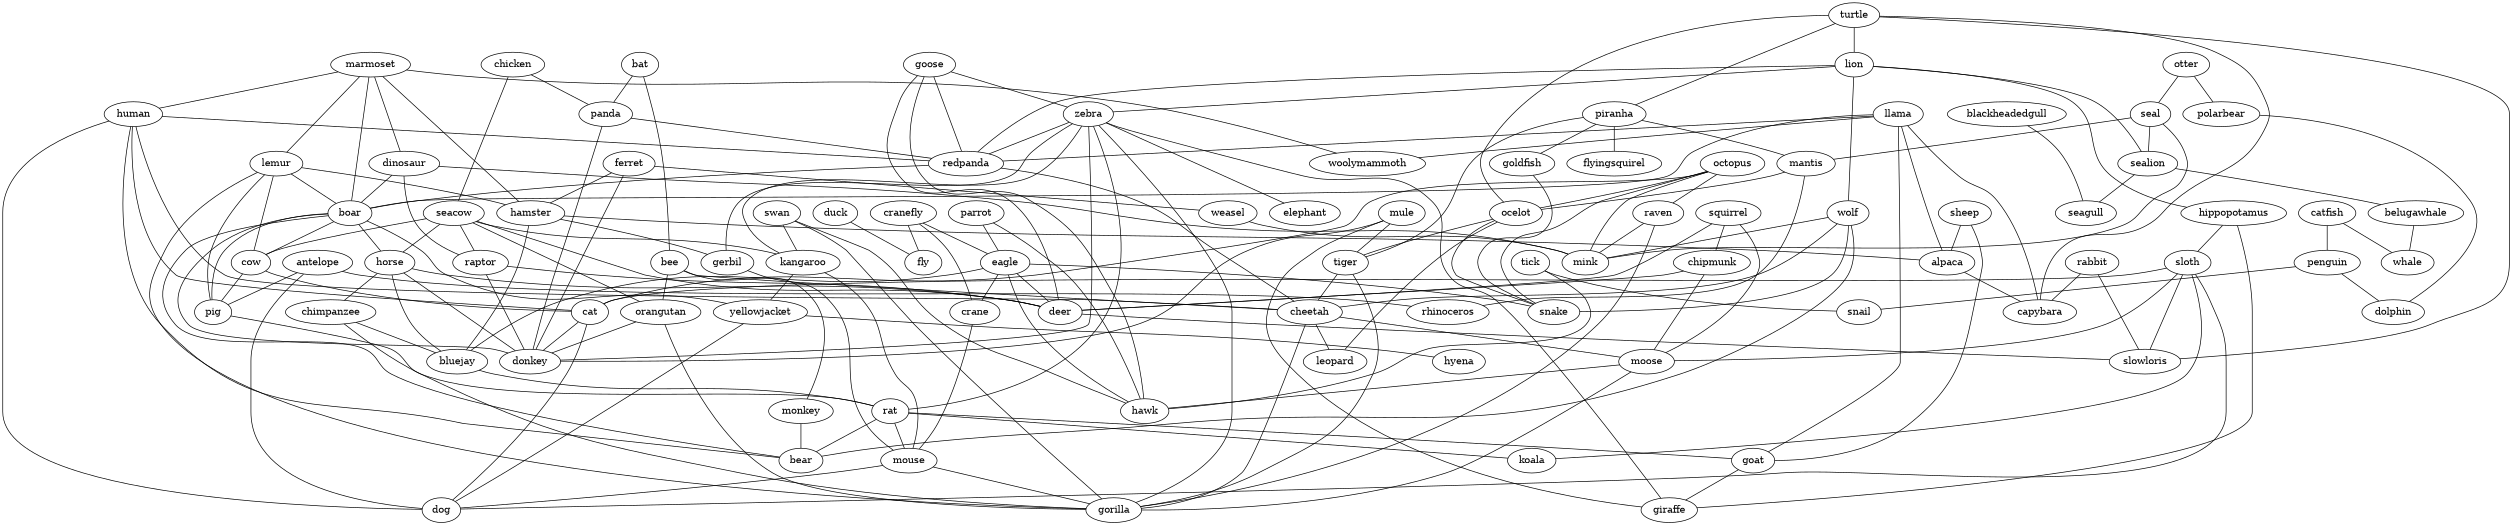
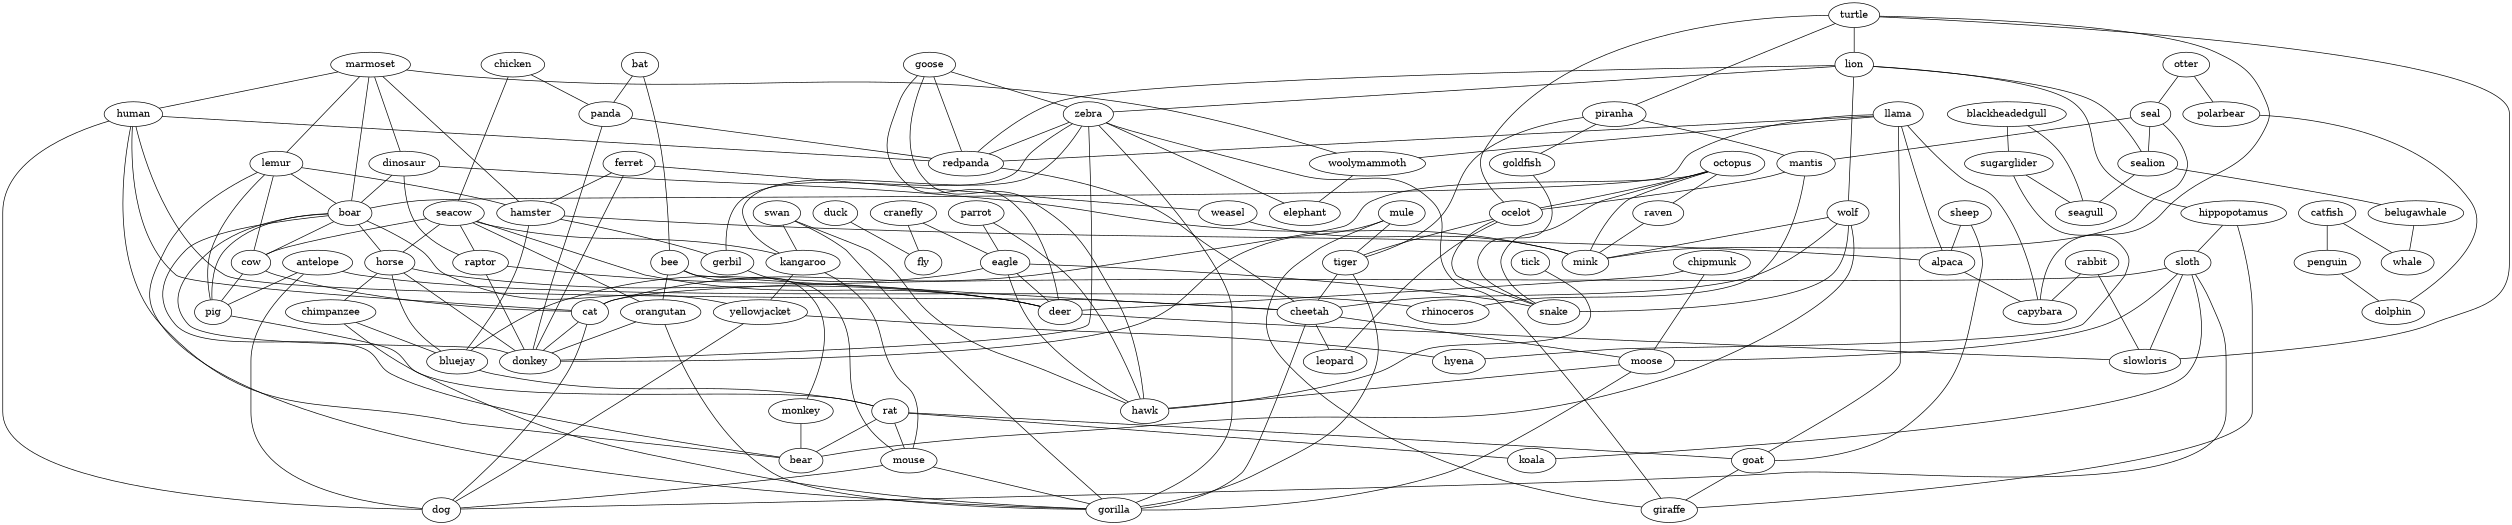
(1614, 164) -> none
none -> (2009, 164)
(607, 183) -> none
none -> (1337, 188)
(1728, 213) -> none
(975, 312) -> none
(1859, 312) -> none
(1083, 344) -> none
(1436, 427) -> none
